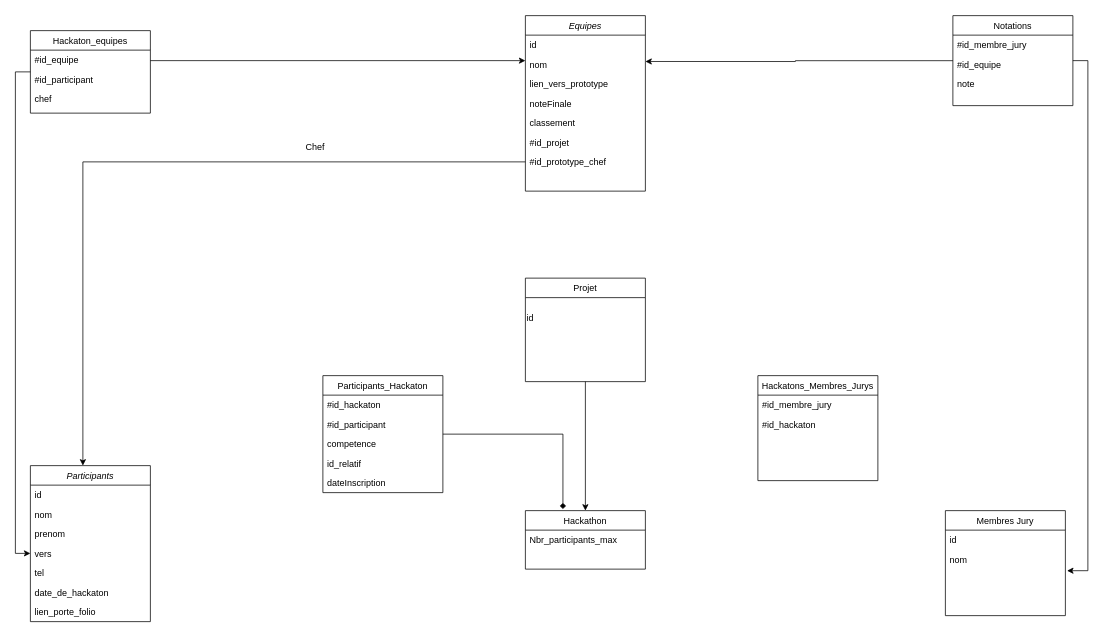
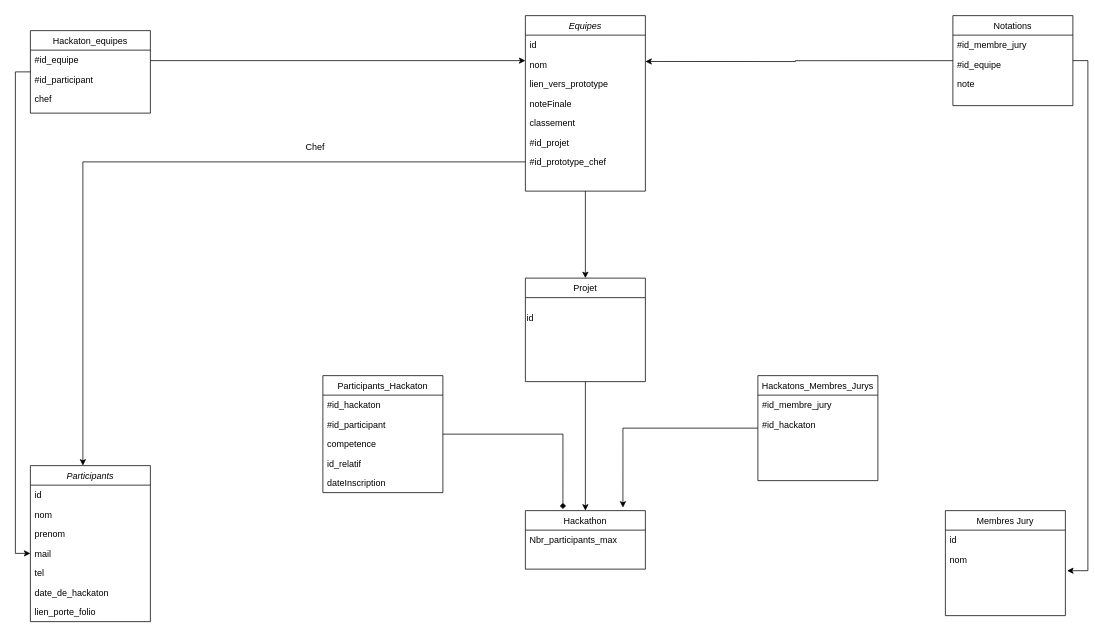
none -> (585, 232)
none -> (623, 428)
(45, 554) -> (42, 554)
